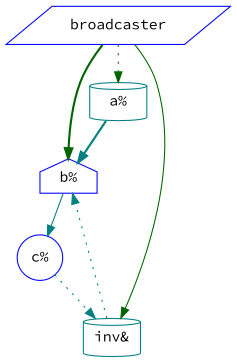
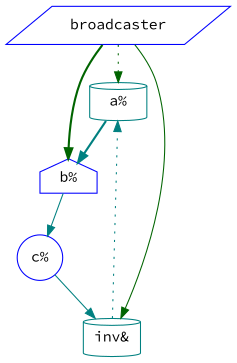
(91, 261) -> (115, 225)
(71, 293) -> (71, 293)
